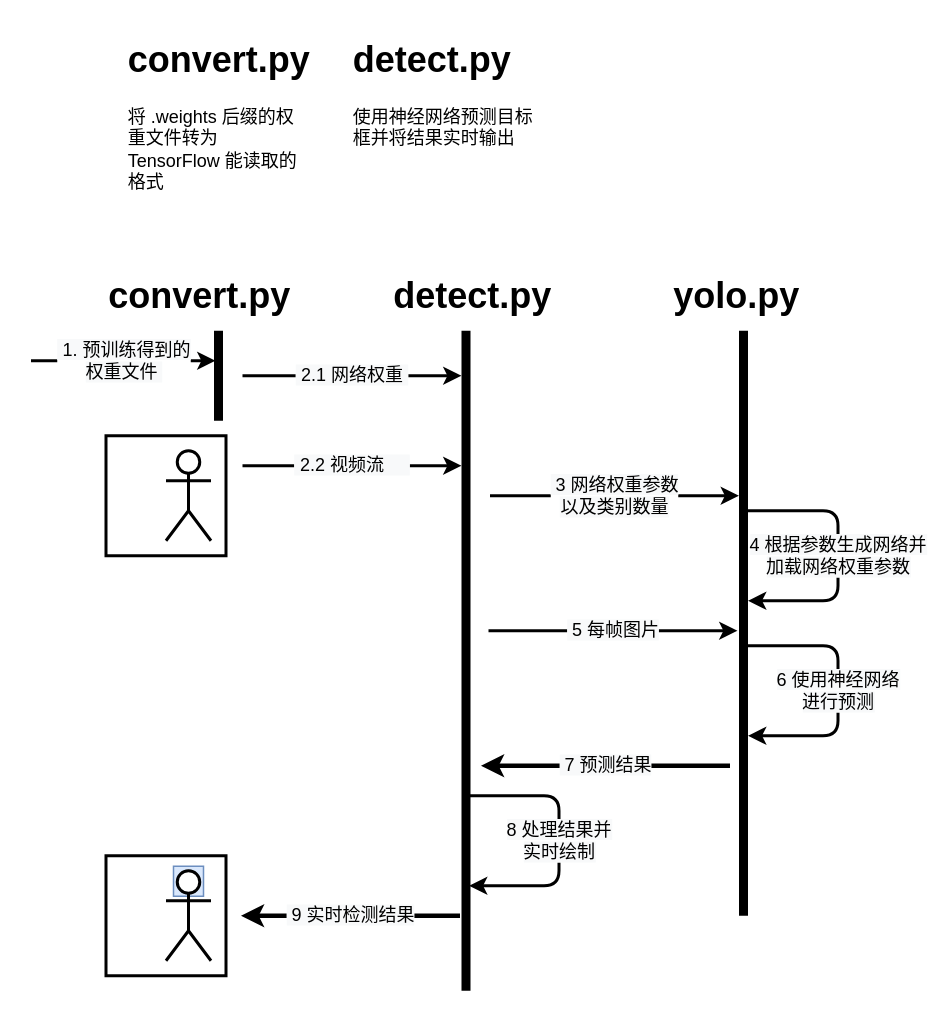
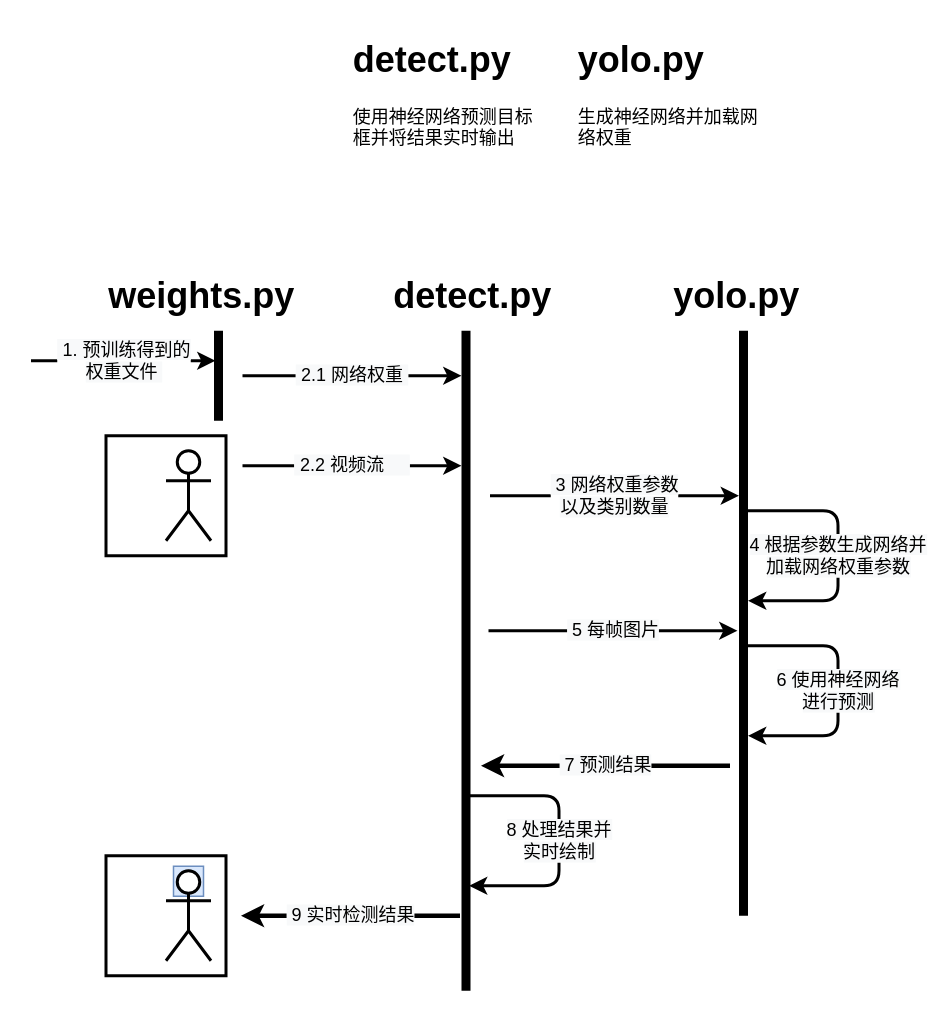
(218, 121) -> none
none -> (668, 121)
(157, 262) -> (154, 262)
